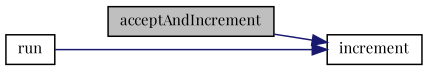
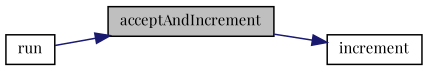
(184, 50) -> (75, 42)
